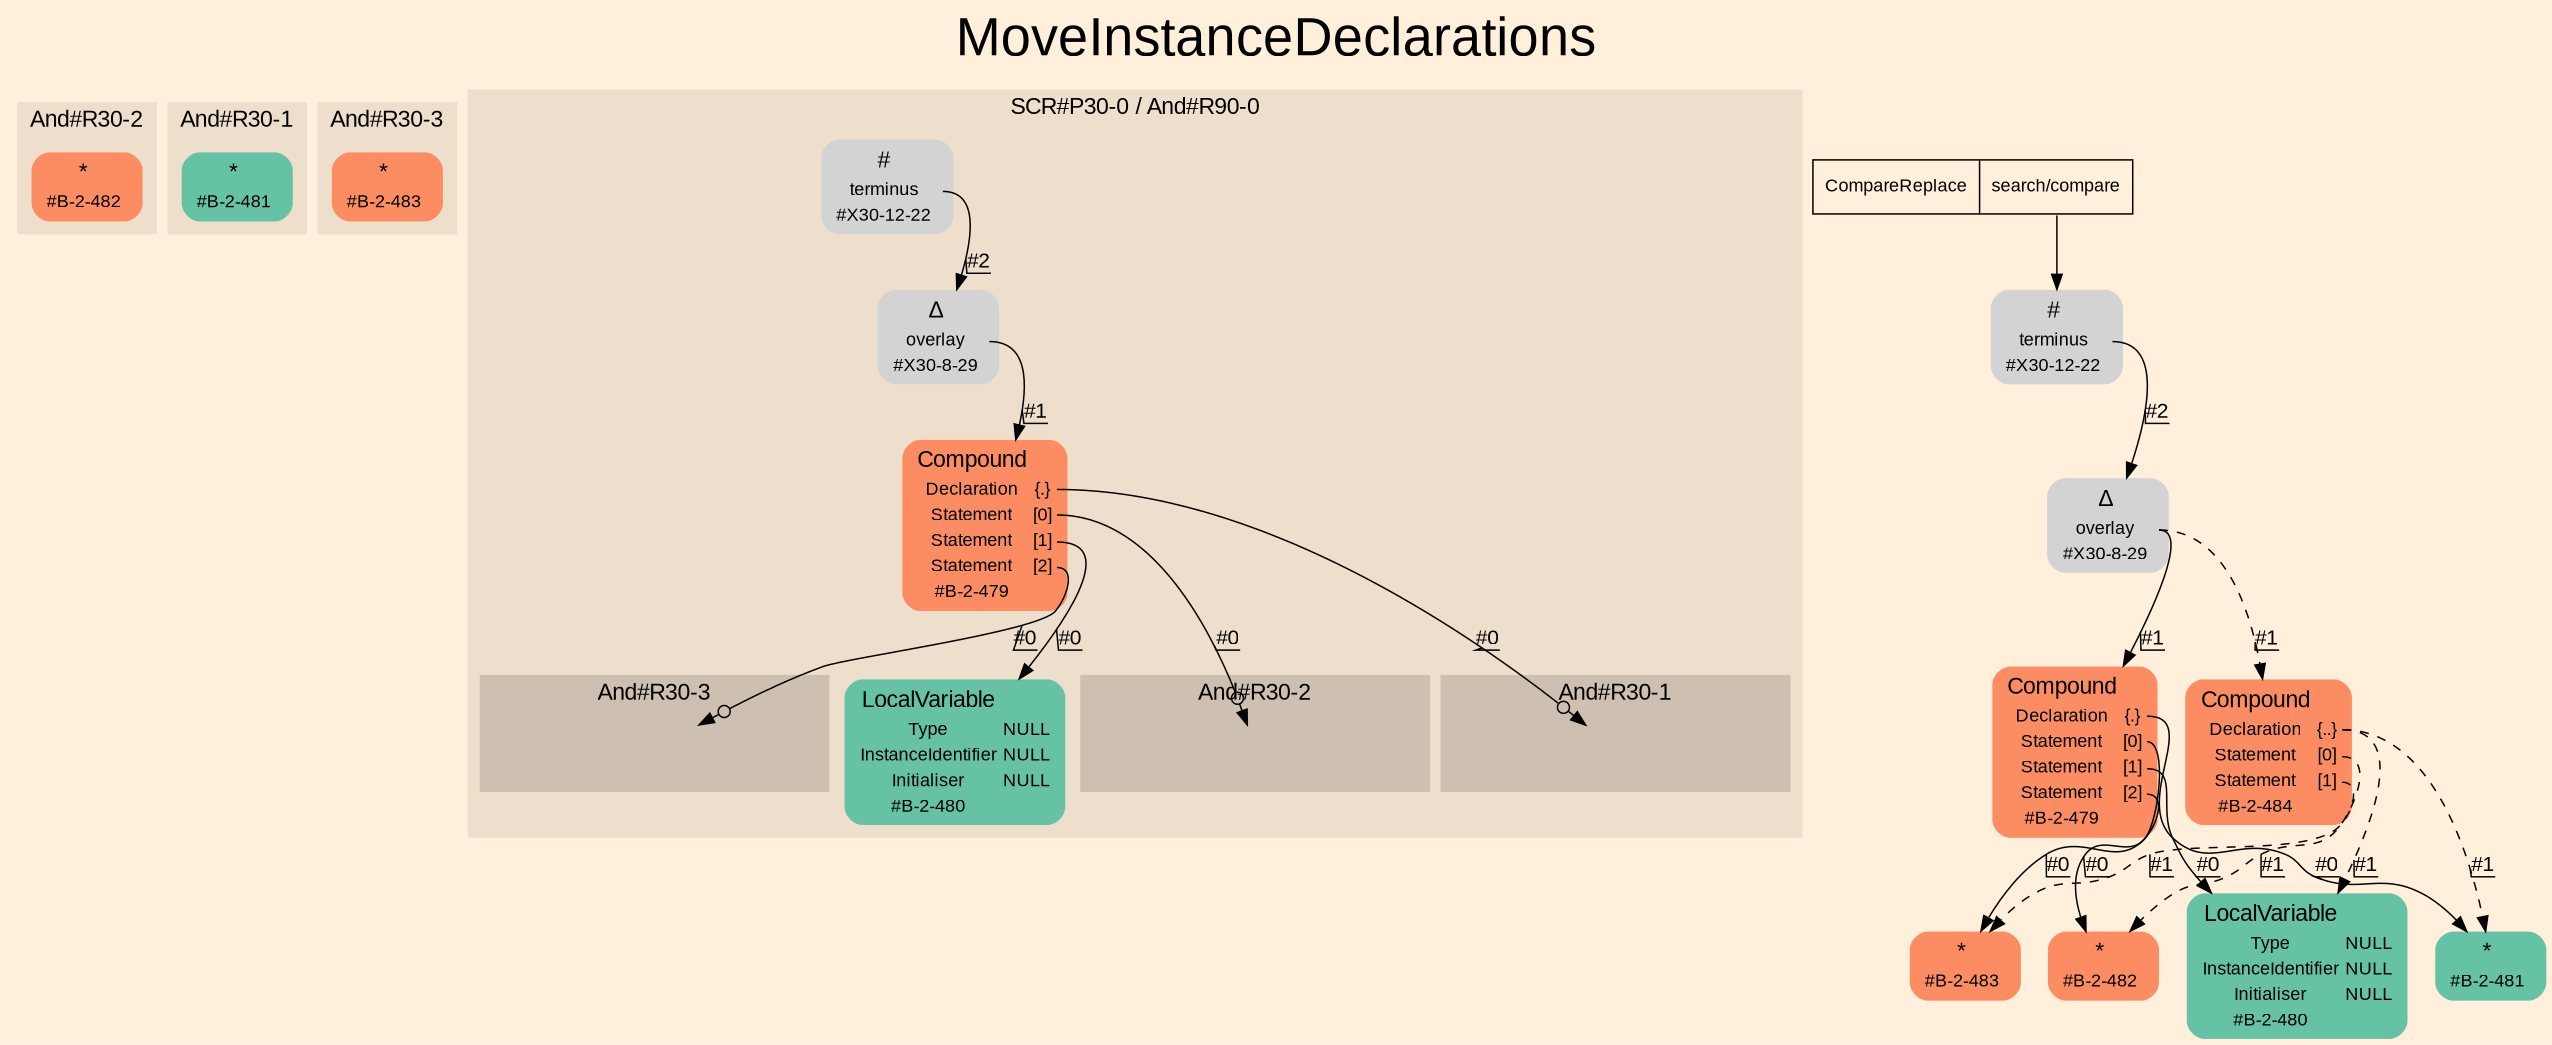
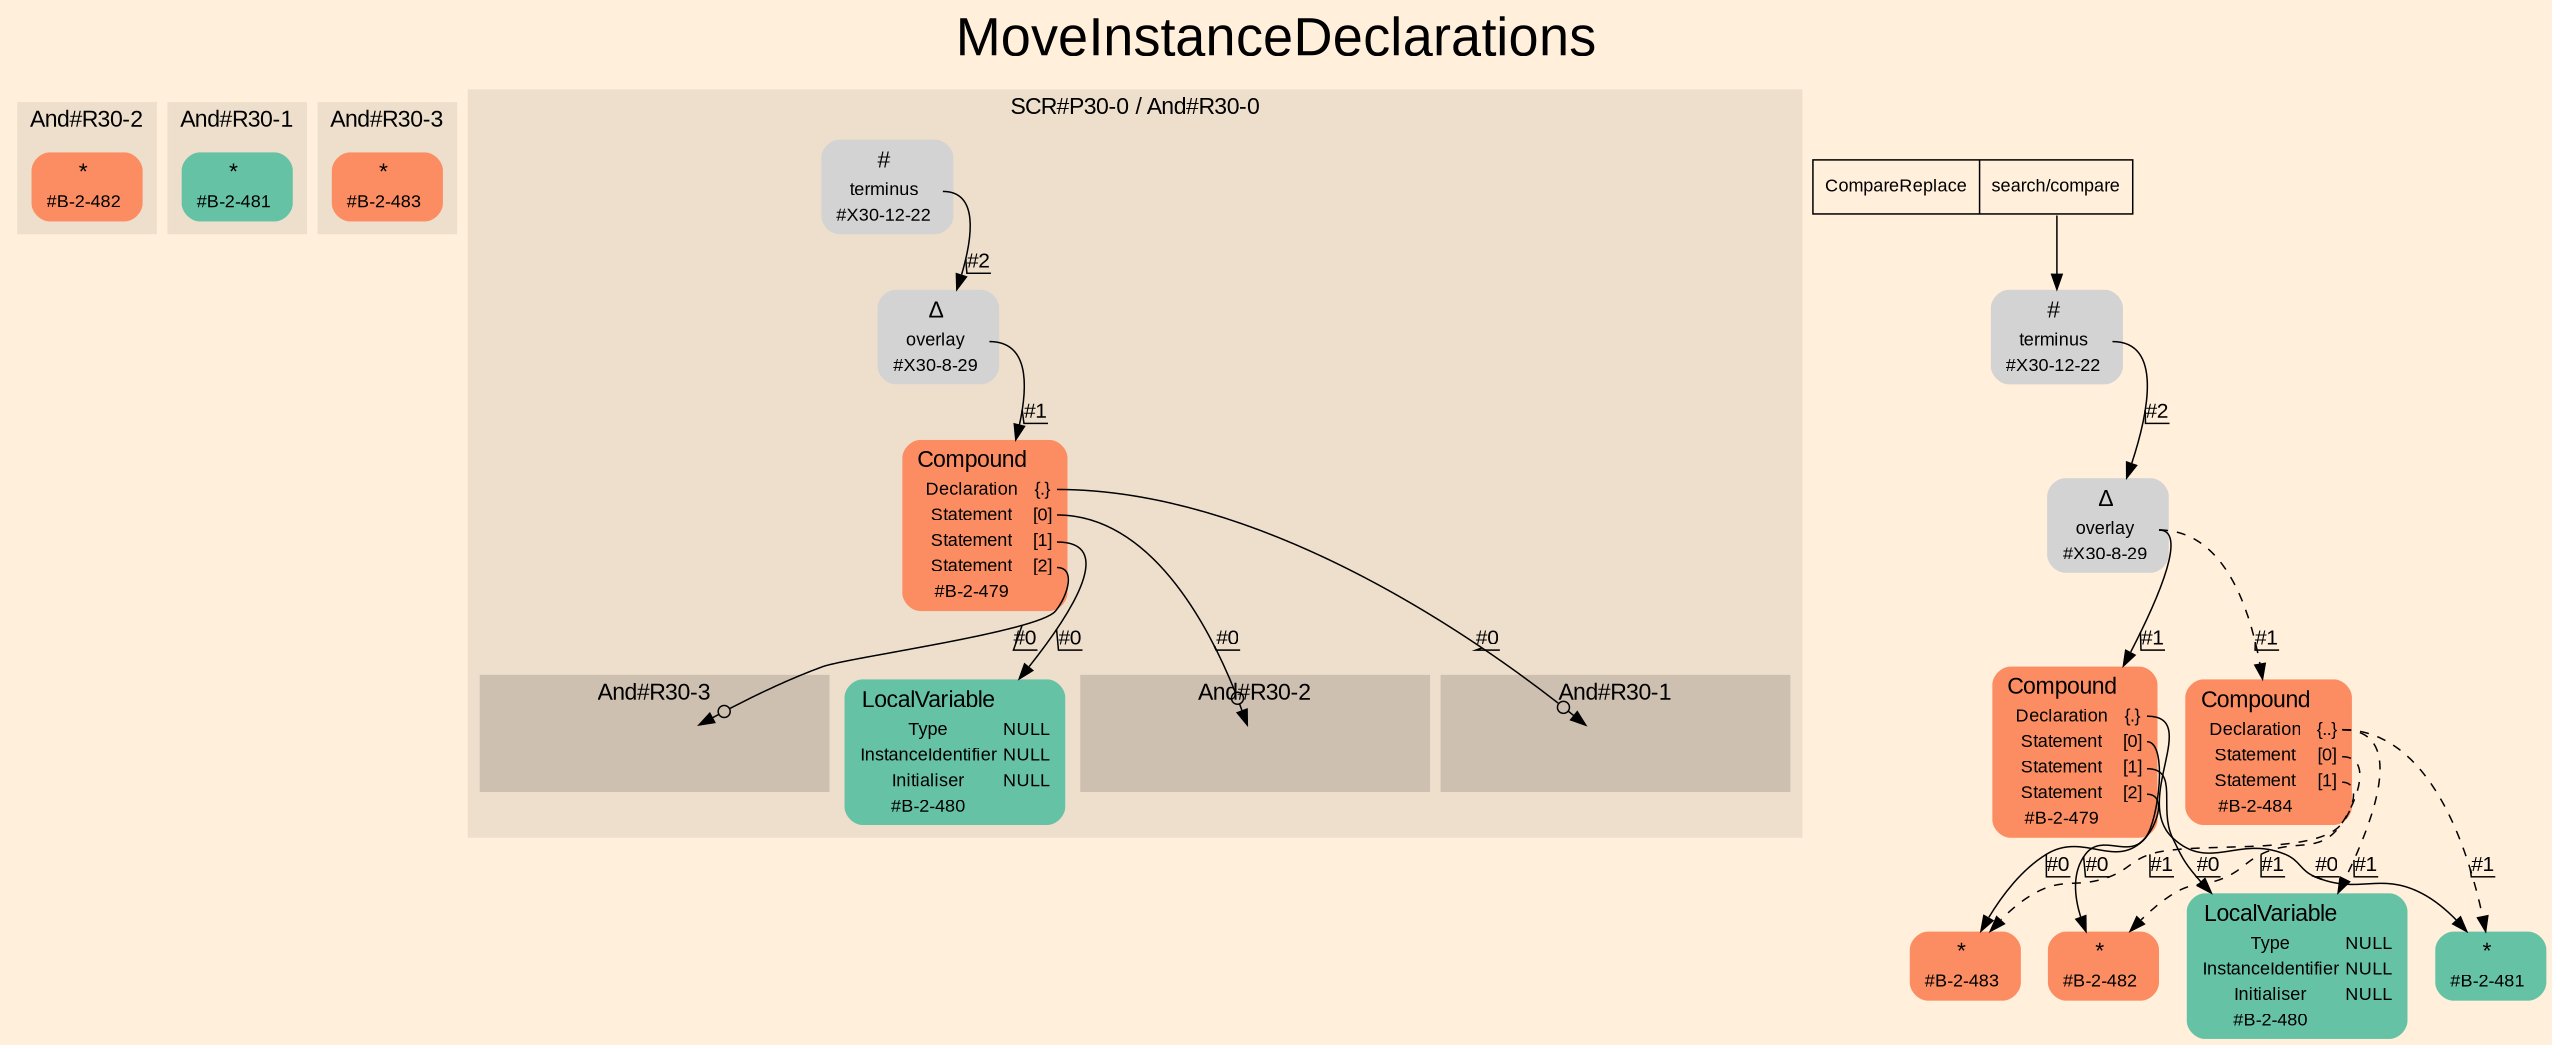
(1135, 109) -> (1135, 109)
